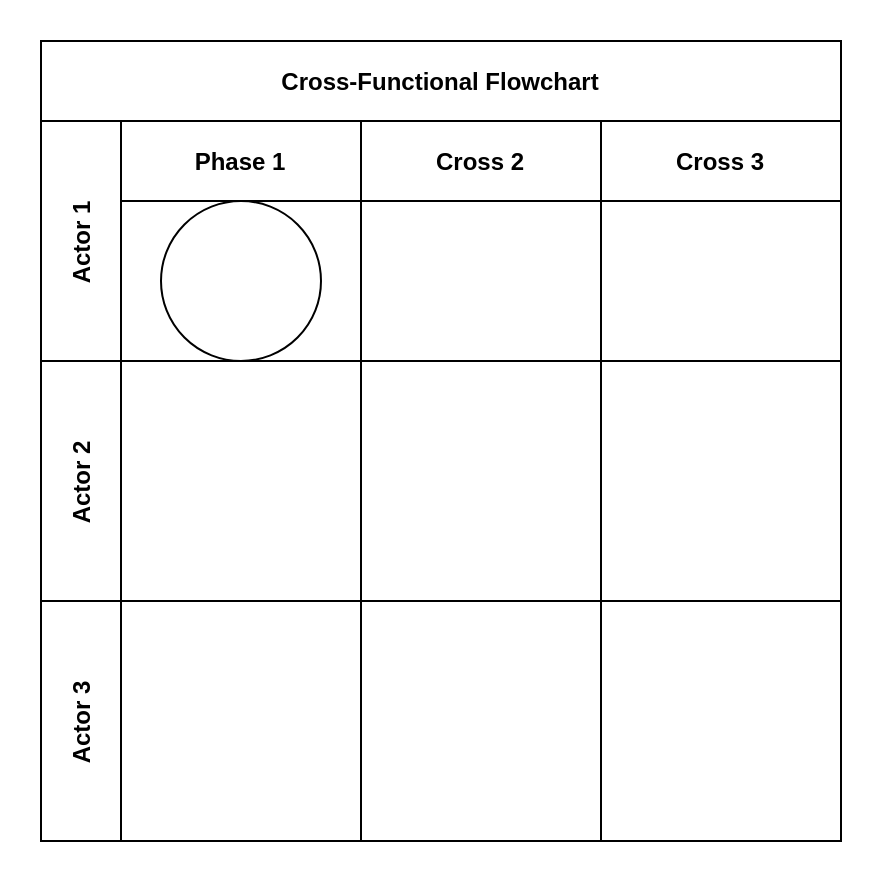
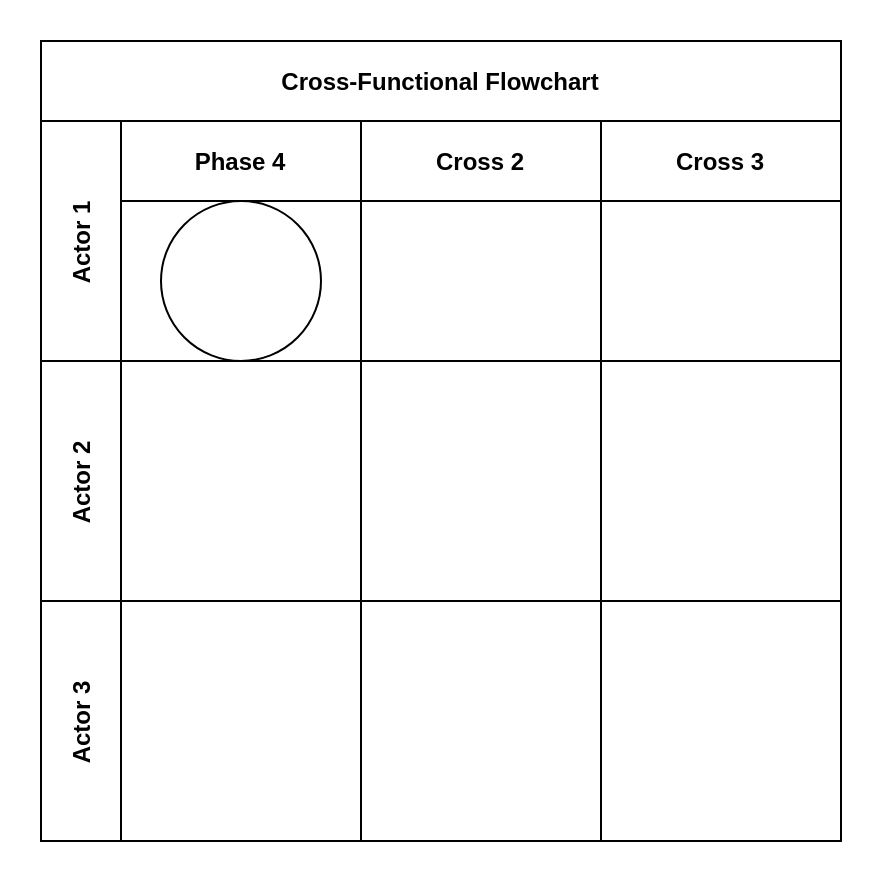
(240, 162) -> (240, 162)
